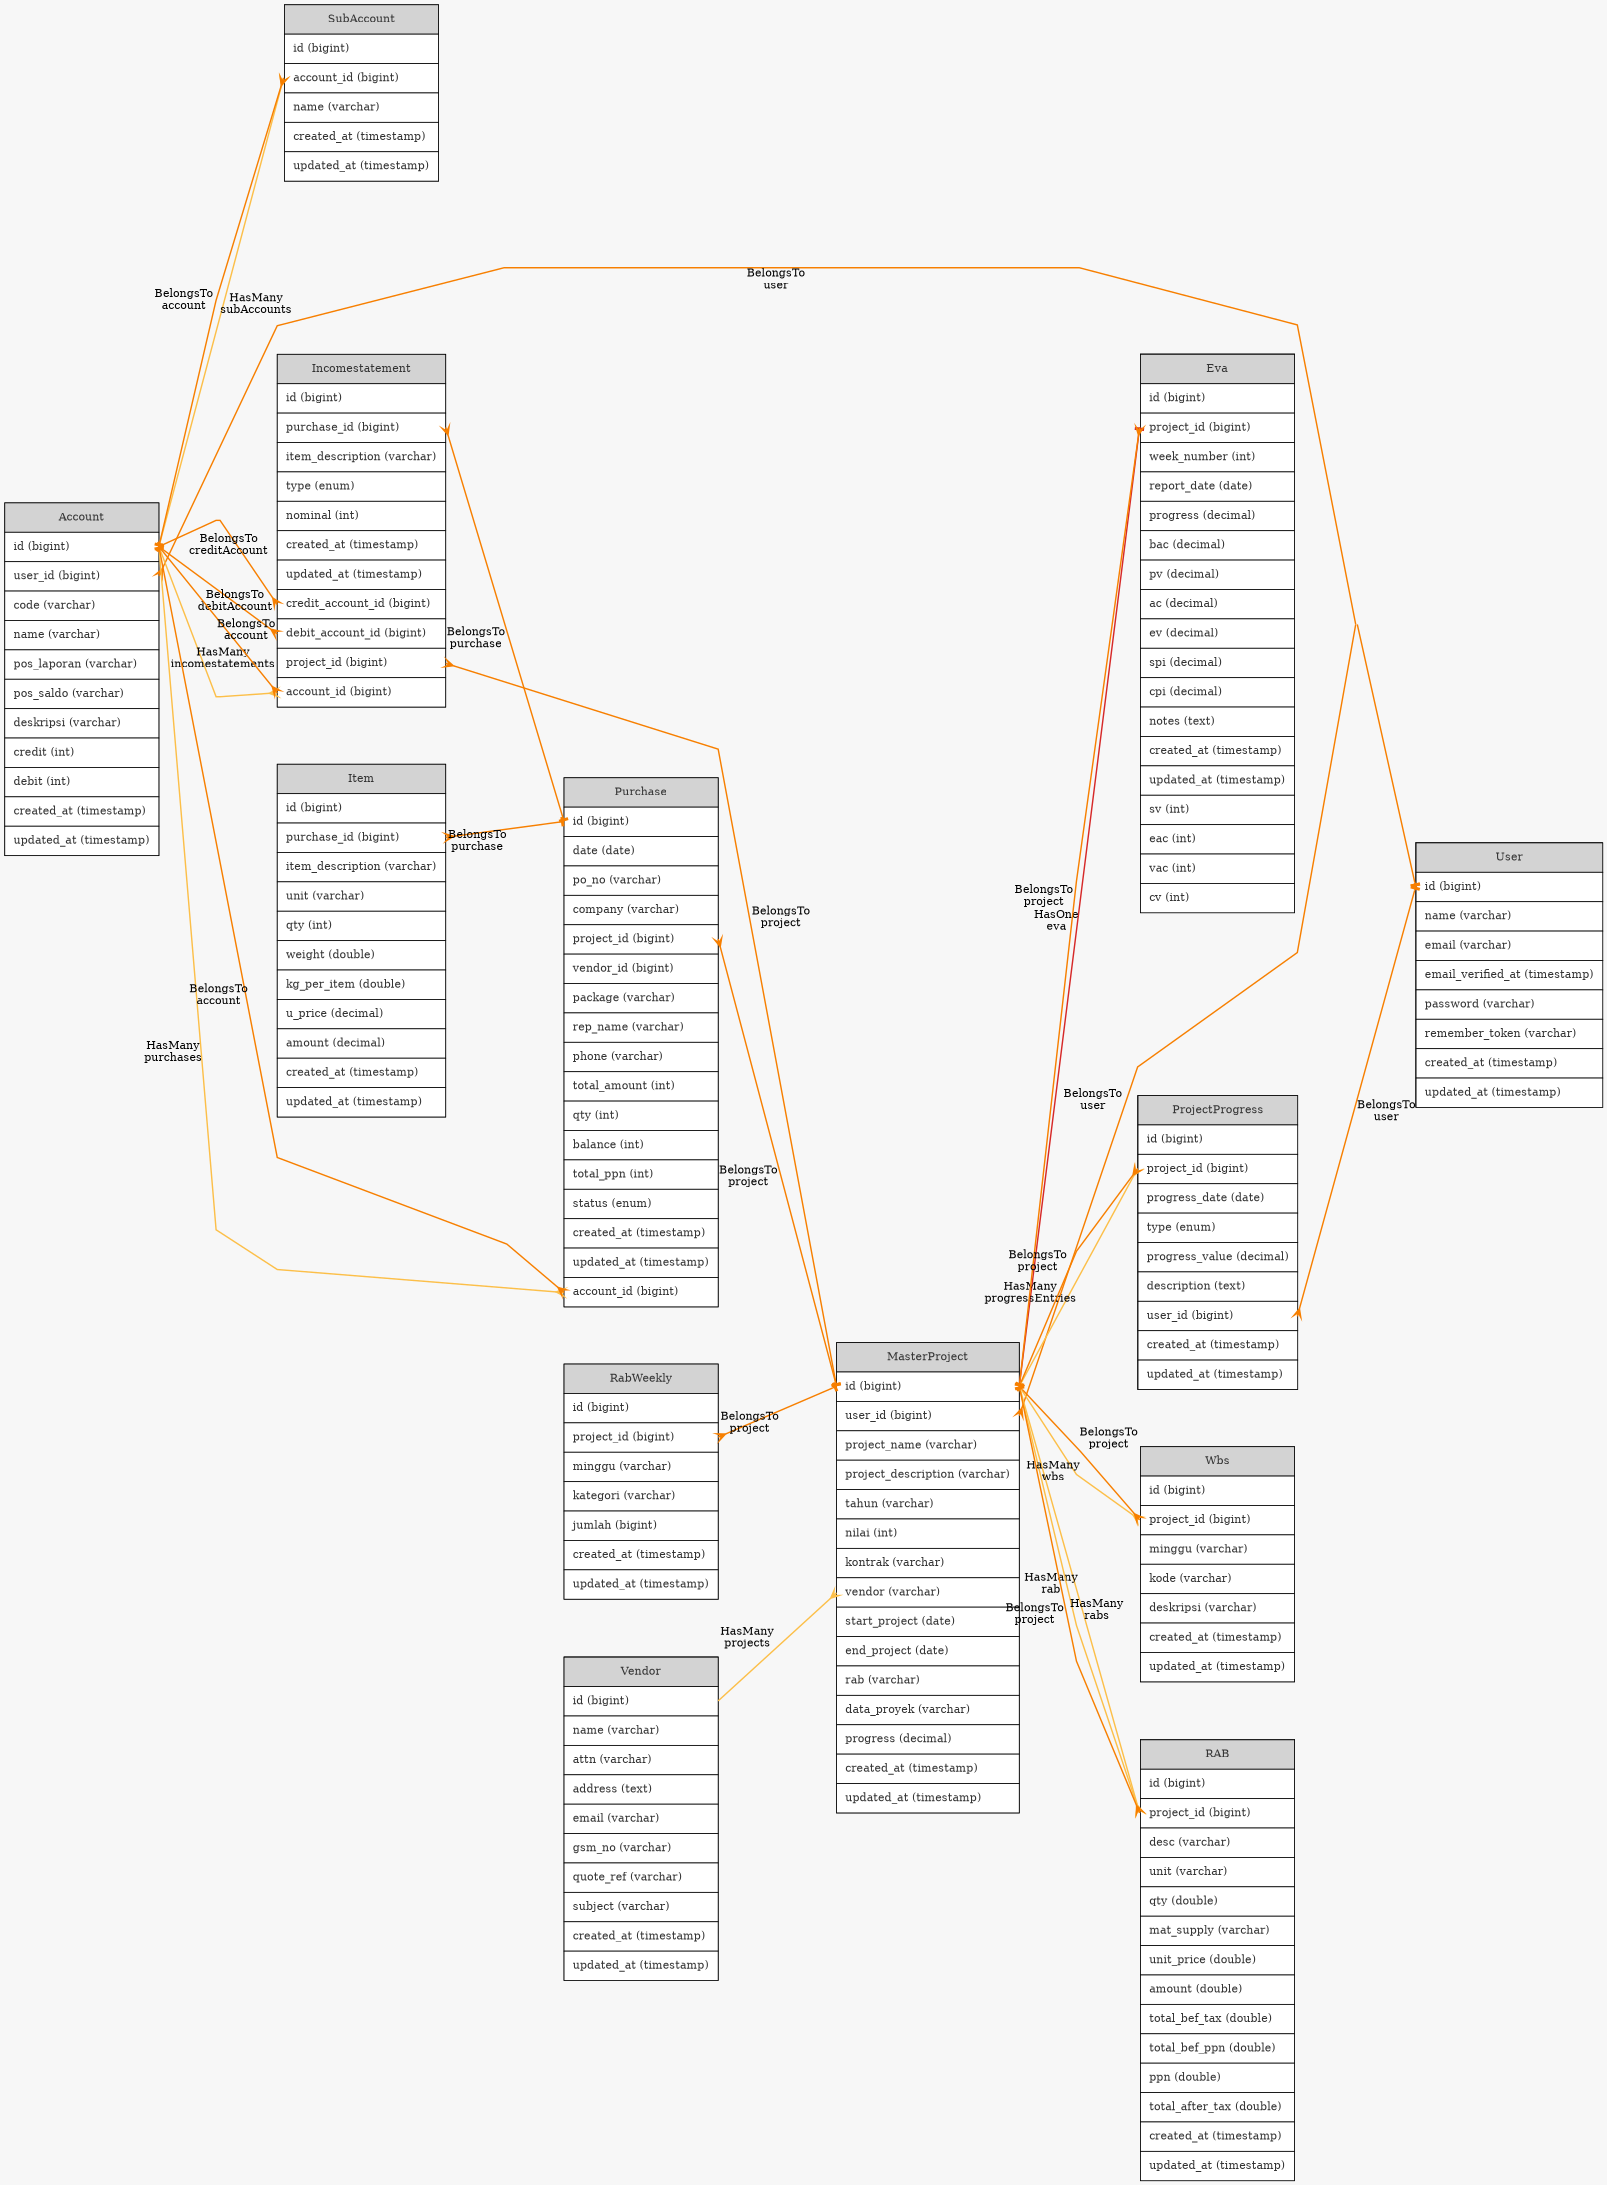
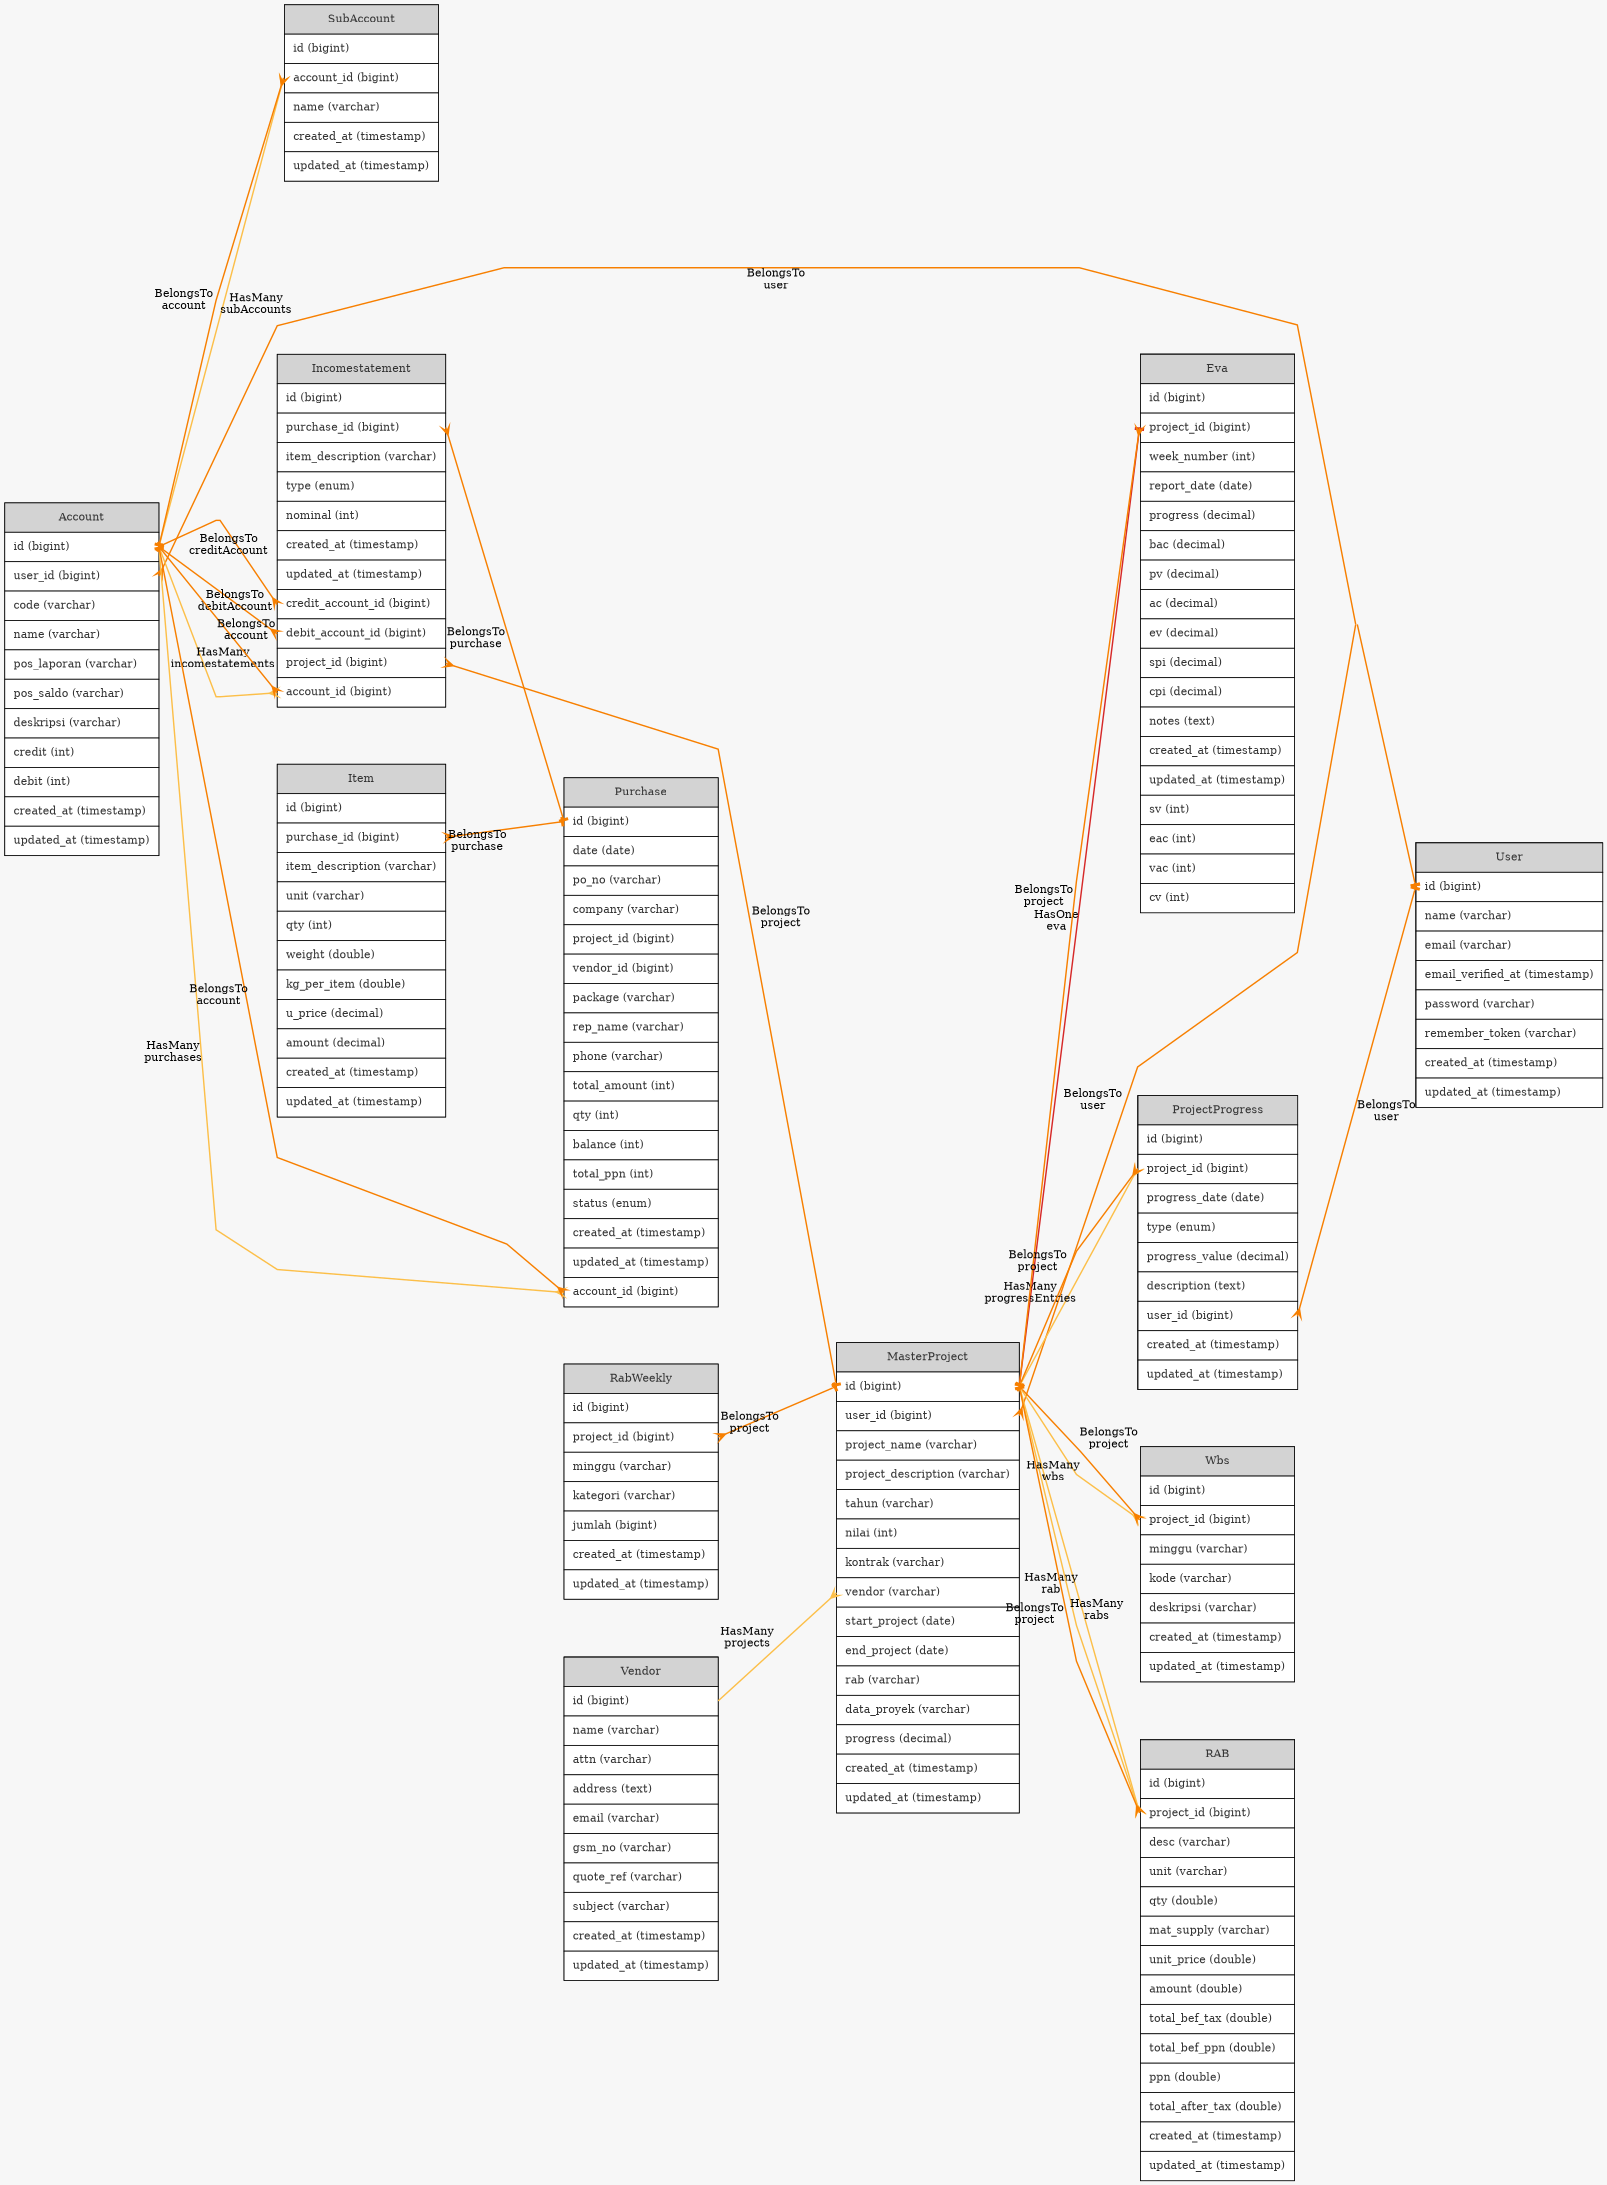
(778, 1165) -> none
